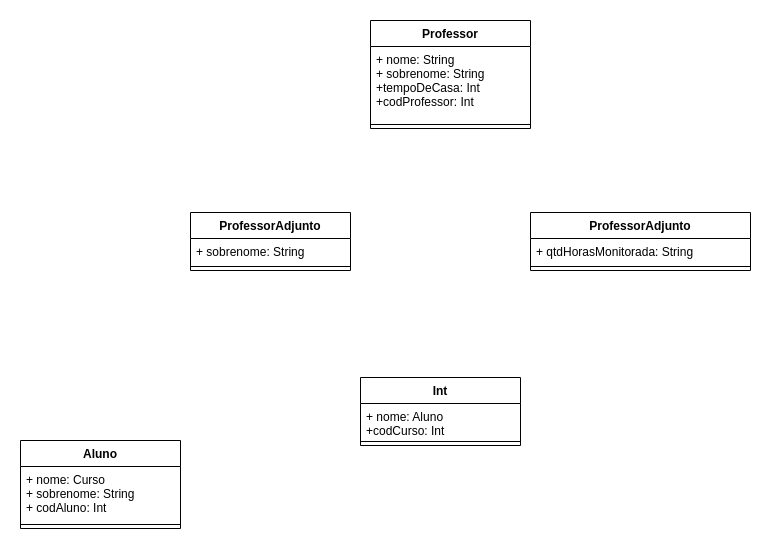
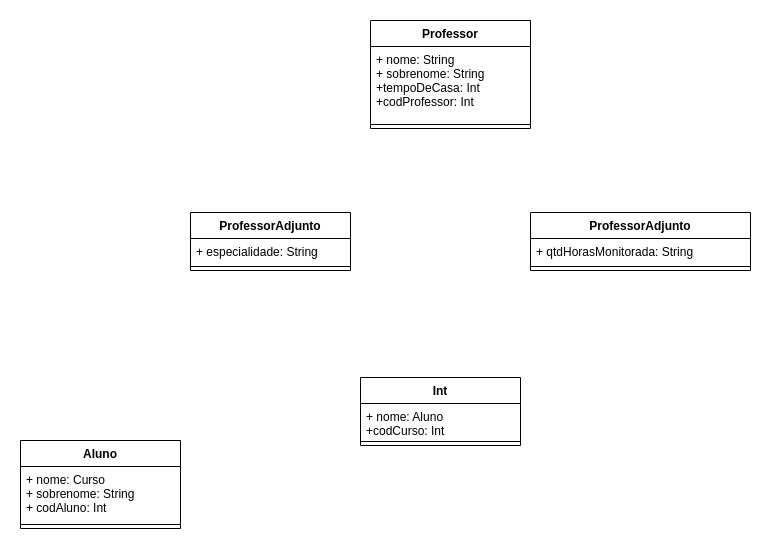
(254, 252) -> (262, 252)
